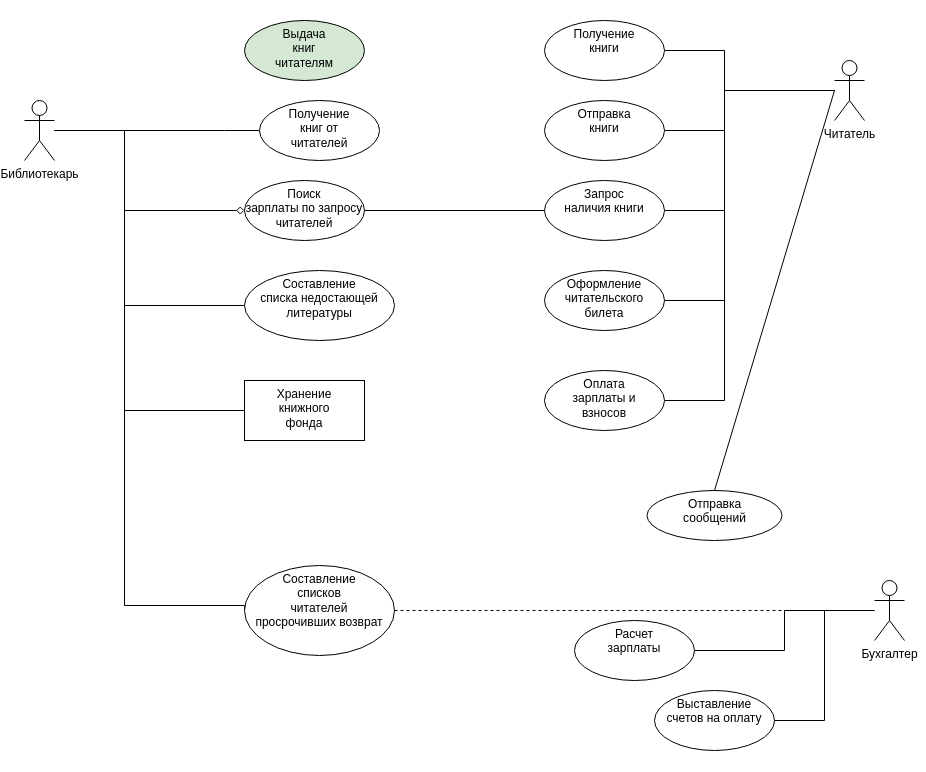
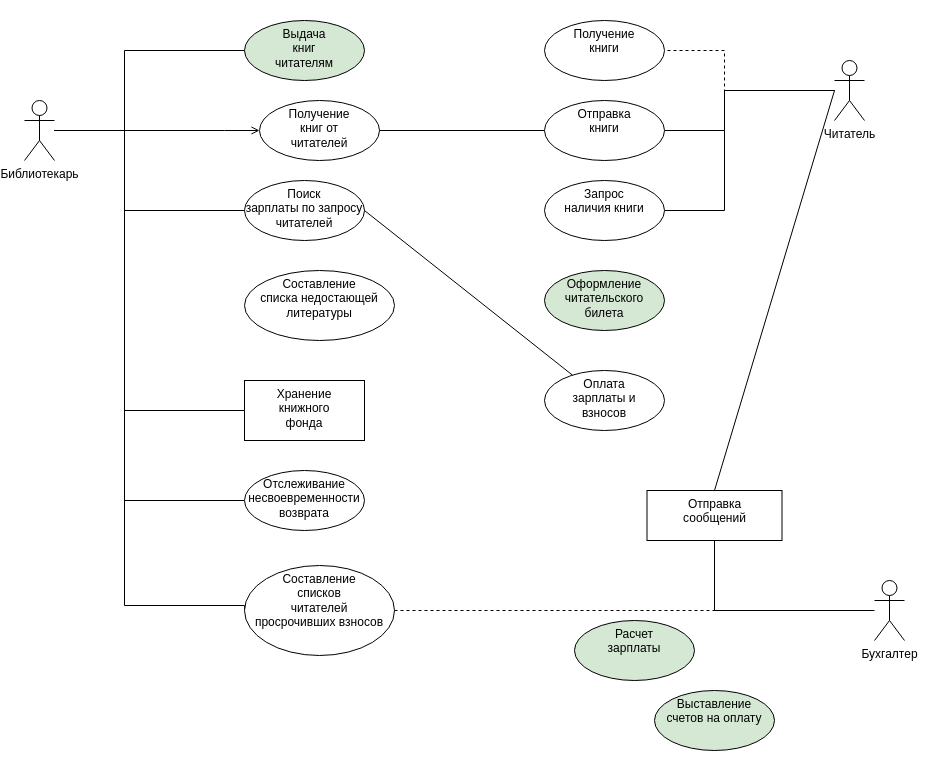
none -> (146, 51)
(714, 51) -> (714, 51)
(255, 131) -> (254, 131)
none -> (463, 131)
(236, 211) -> (240, 211)
(455, 211) -> (468, 293)
(605, 301) -> (605, 301)
(694, 301) -> none
(185, 306) -> none
(725, 381) -> none
none -> (185, 501)
none -> (305, 501)
(715, 516) -> (715, 516)
(320, 601) -> (320, 601)
(635, 651) -> (635, 651)
(760, 651) -> (715, 575)
(825, 691) -> none
(715, 721) -> (715, 721)
